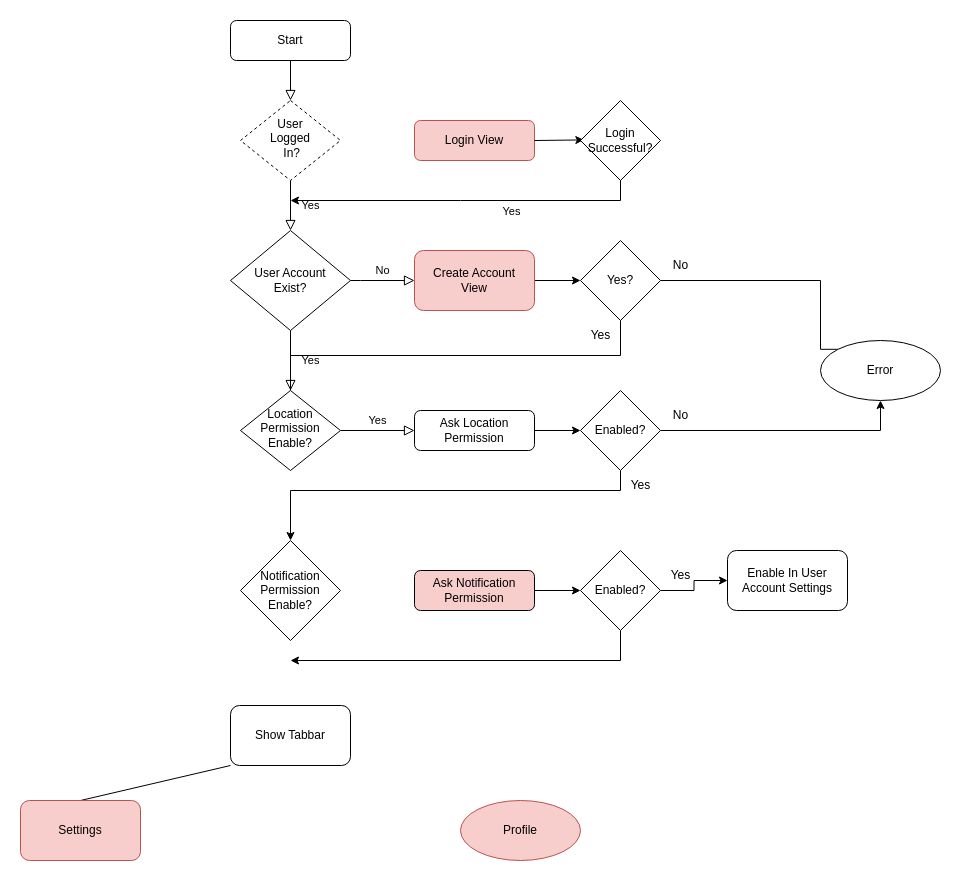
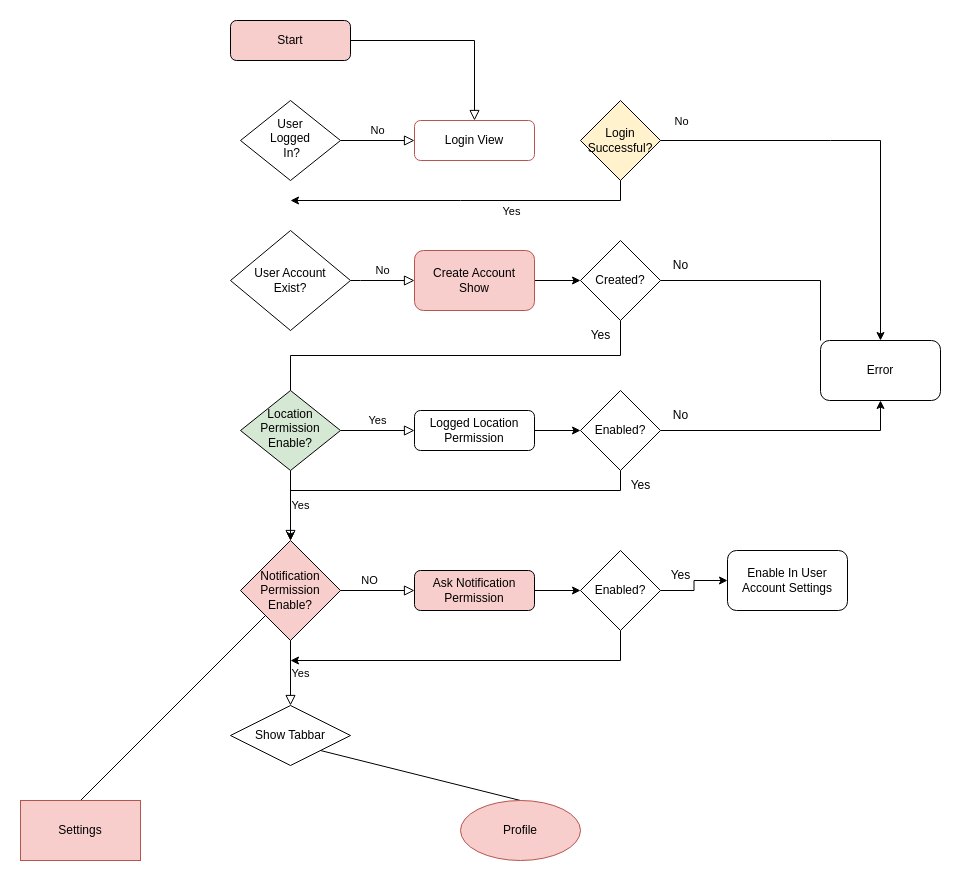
(291, 41) -> (291, 41)
(291, 75) -> (447, 41)
(556, 140) -> none
(291, 141) -> (291, 141)
none -> (372, 141)
(475, 141) -> (475, 141)
(621, 141) -> (621, 141)
none -> (867, 141)
(291, 200) -> none
(475, 281) -> (475, 281)
(621, 281) -> (621, 281)
(291, 342) -> none
(881, 371) -> (881, 371)
(291, 431) -> (291, 431)
(475, 431) -> (475, 431)
none -> (291, 479)
(291, 591) -> (291, 591)
none -> (372, 591)
none -> (291, 668)
(291, 736) -> (291, 736)
none -> (420, 775)
(156, 783) -> (173, 708)
(81, 831) -> (81, 831)
